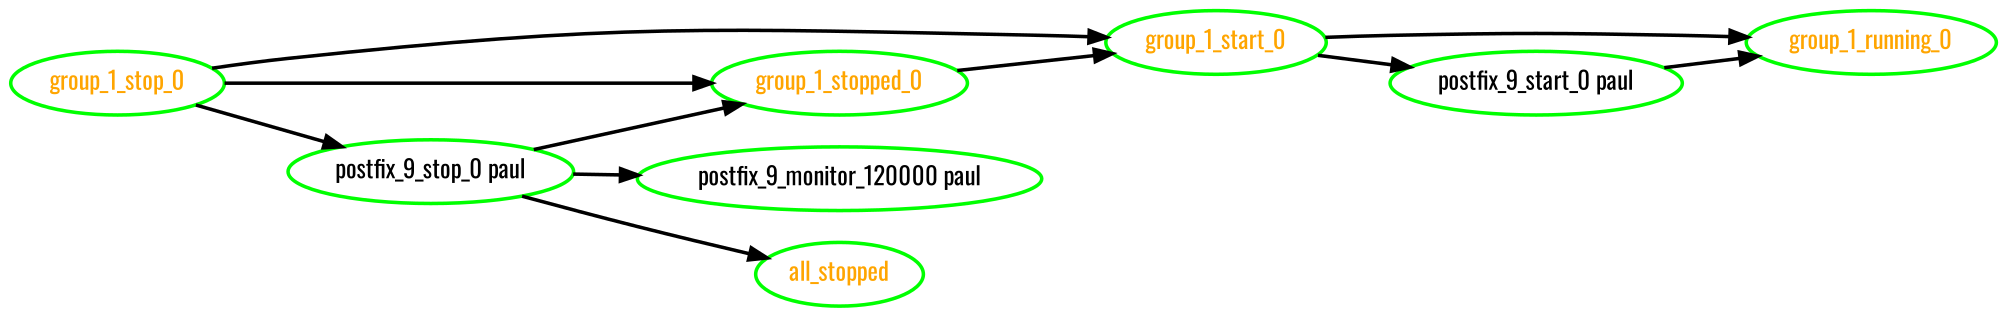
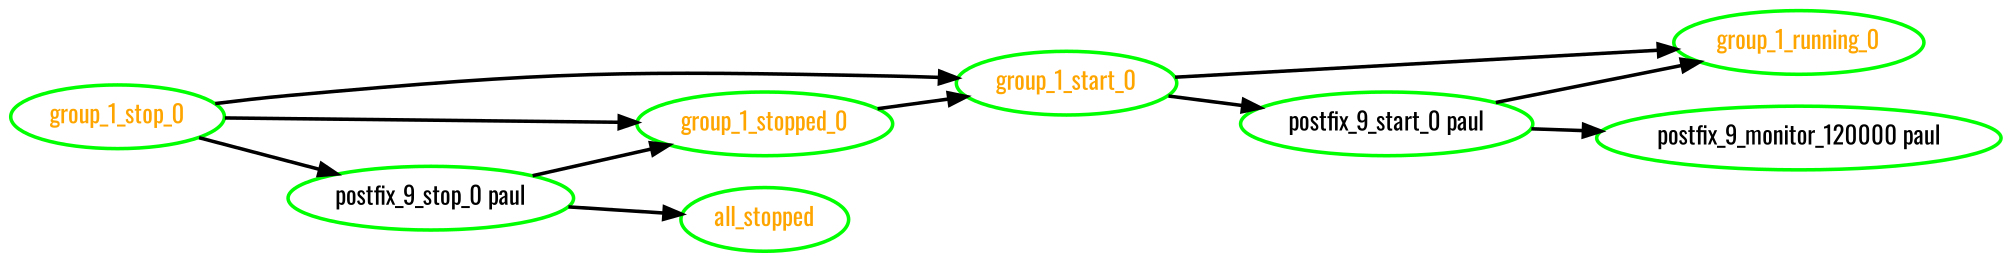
(597, 175) -> (1557, 130)
